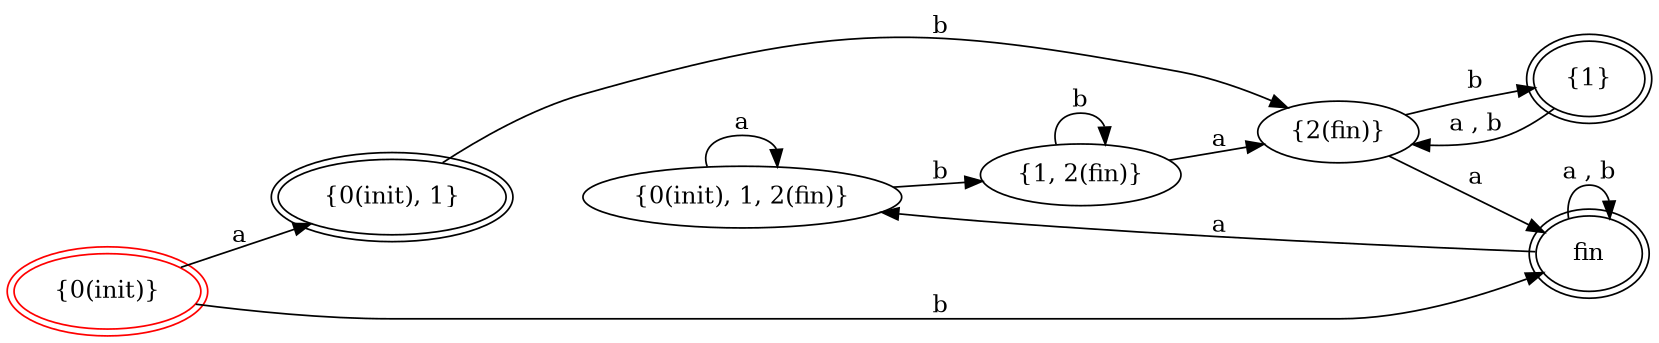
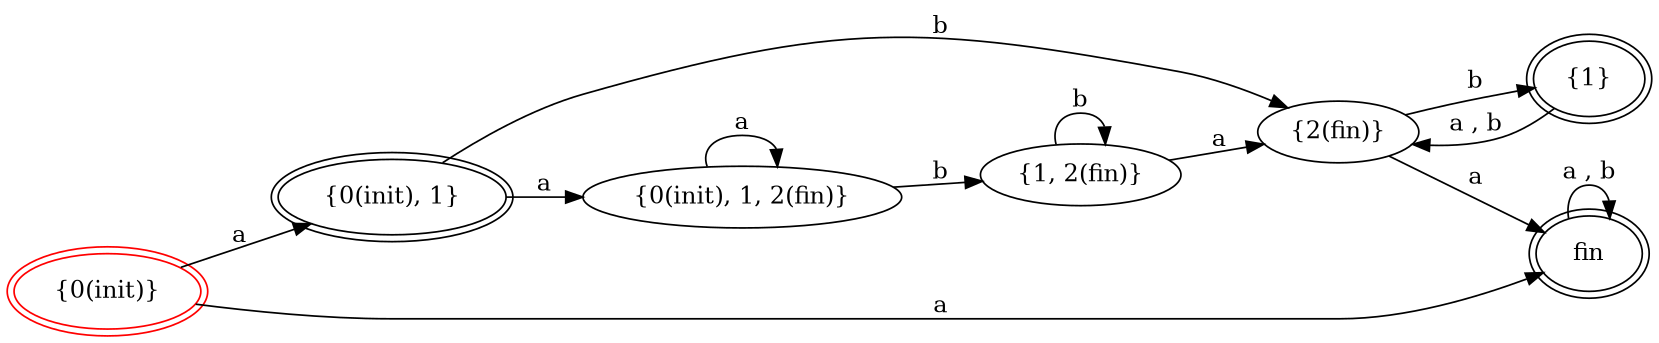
(1217, 237) -> (536, 197)
(941, 306) -> (941, 306)
